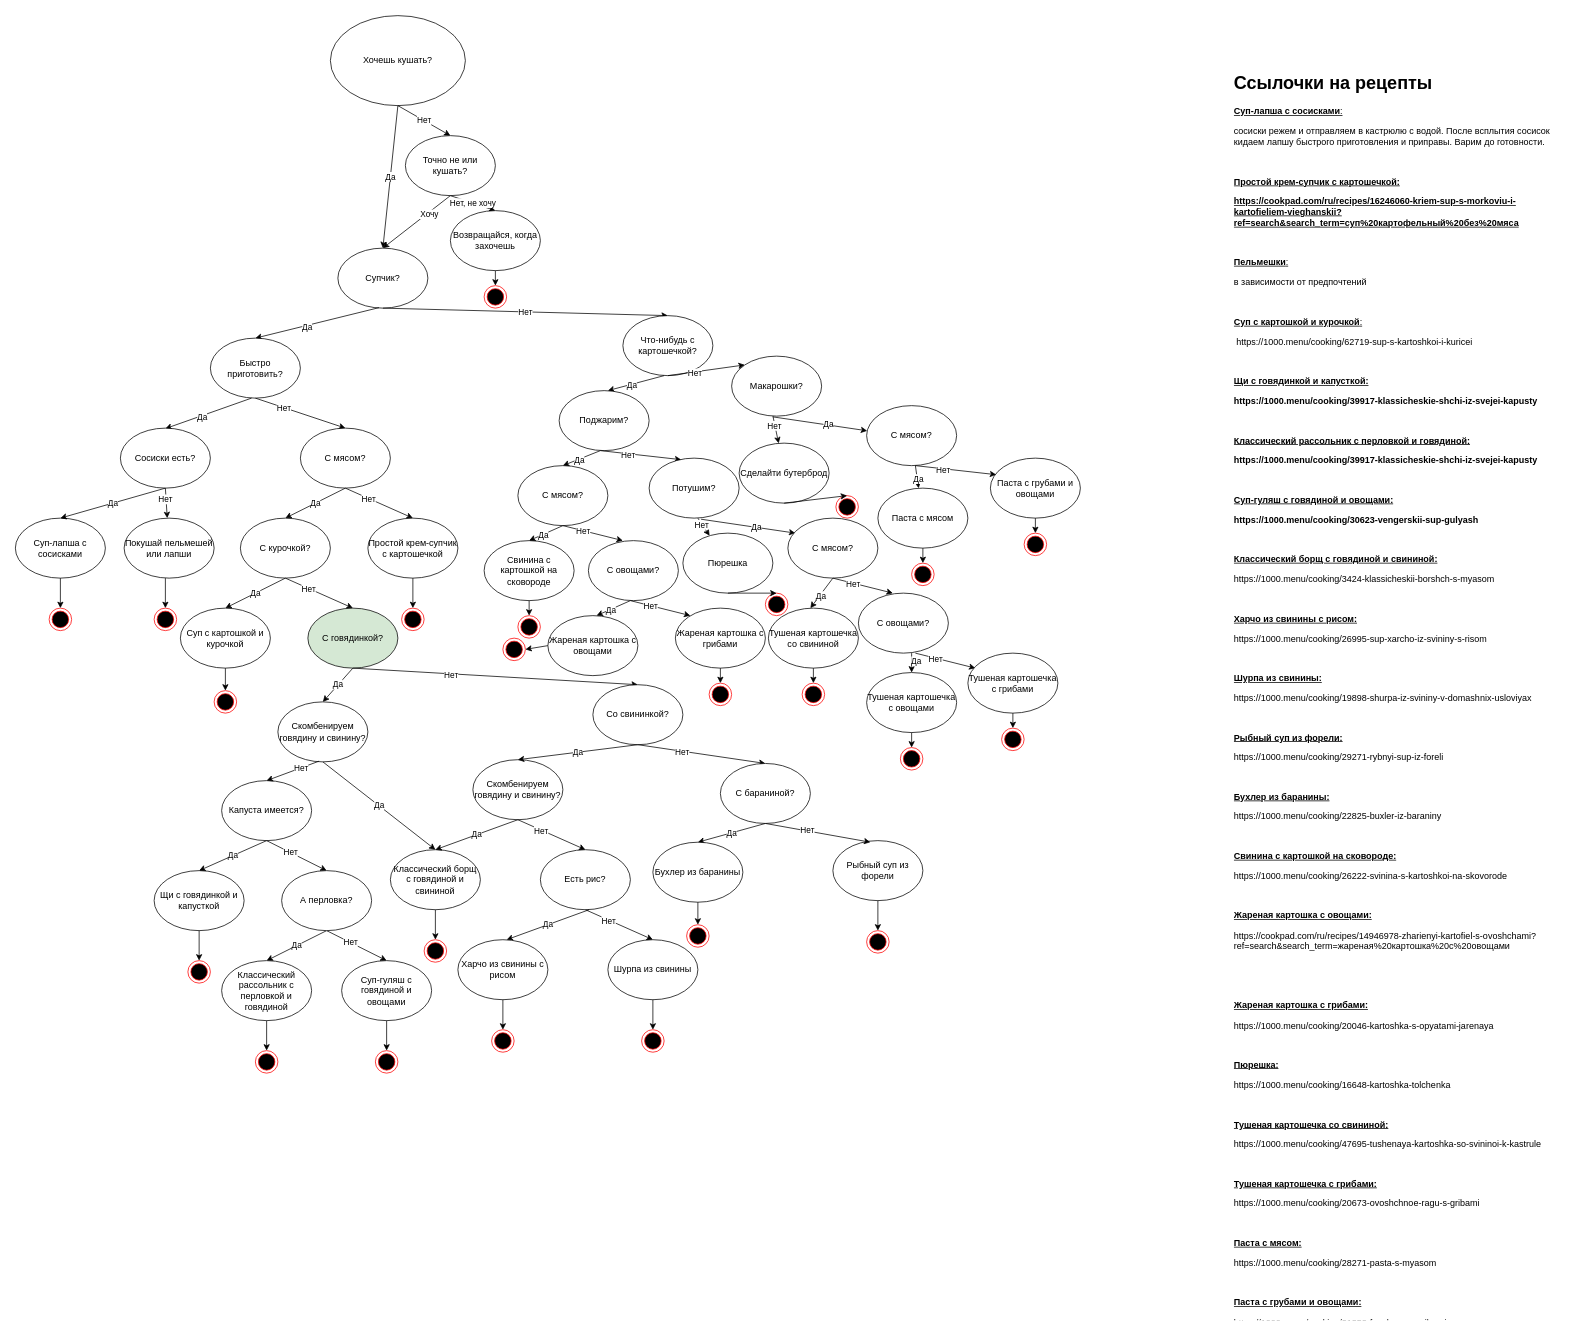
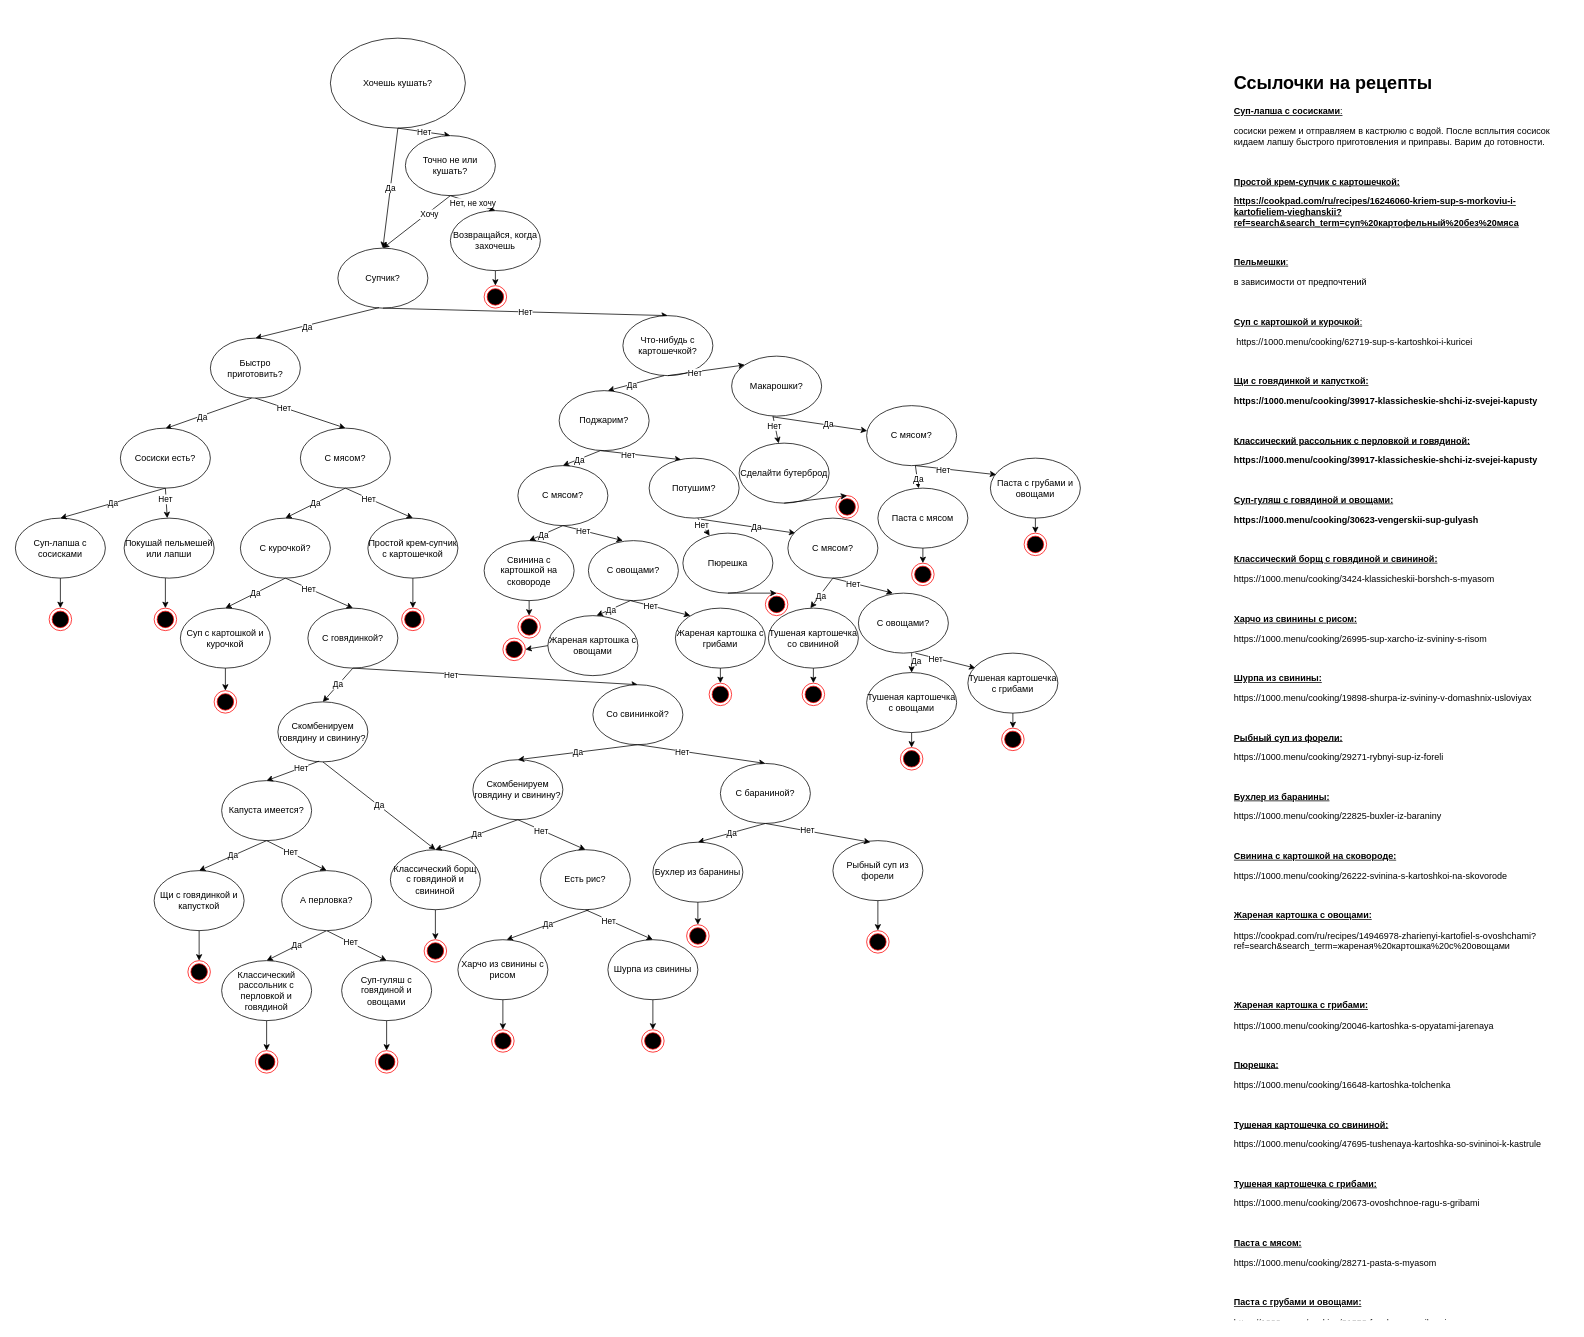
(398, 60) -> (398, 83)
(353, 638) -> (353, 638)
